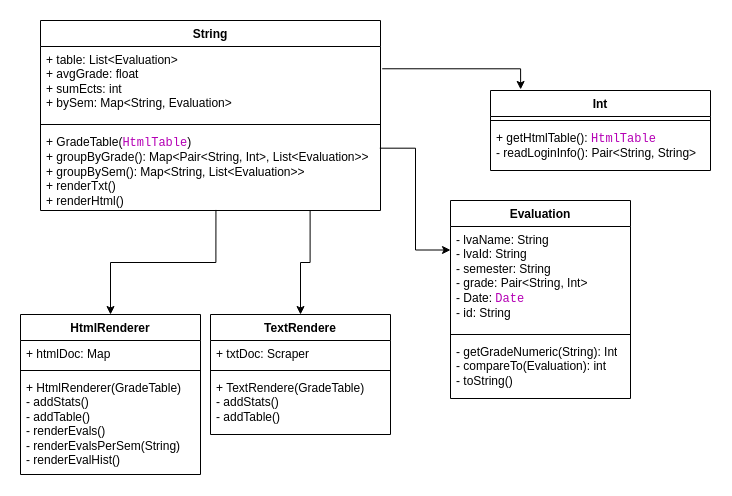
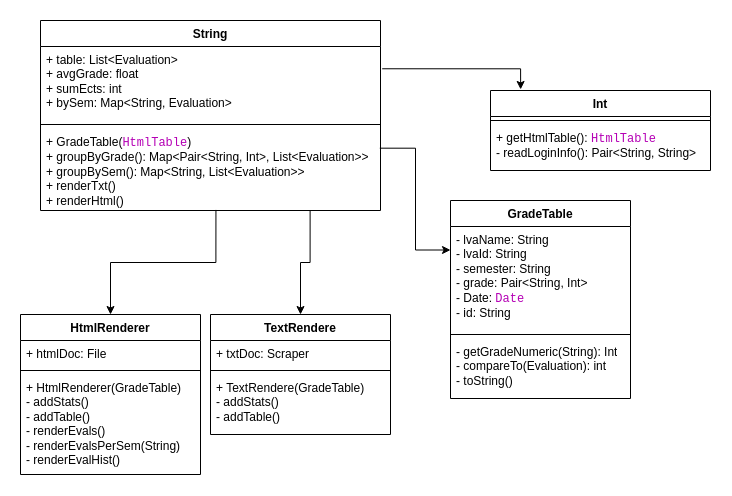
(541, 215) -> (541, 215)
(67, 355) -> (68, 355)
